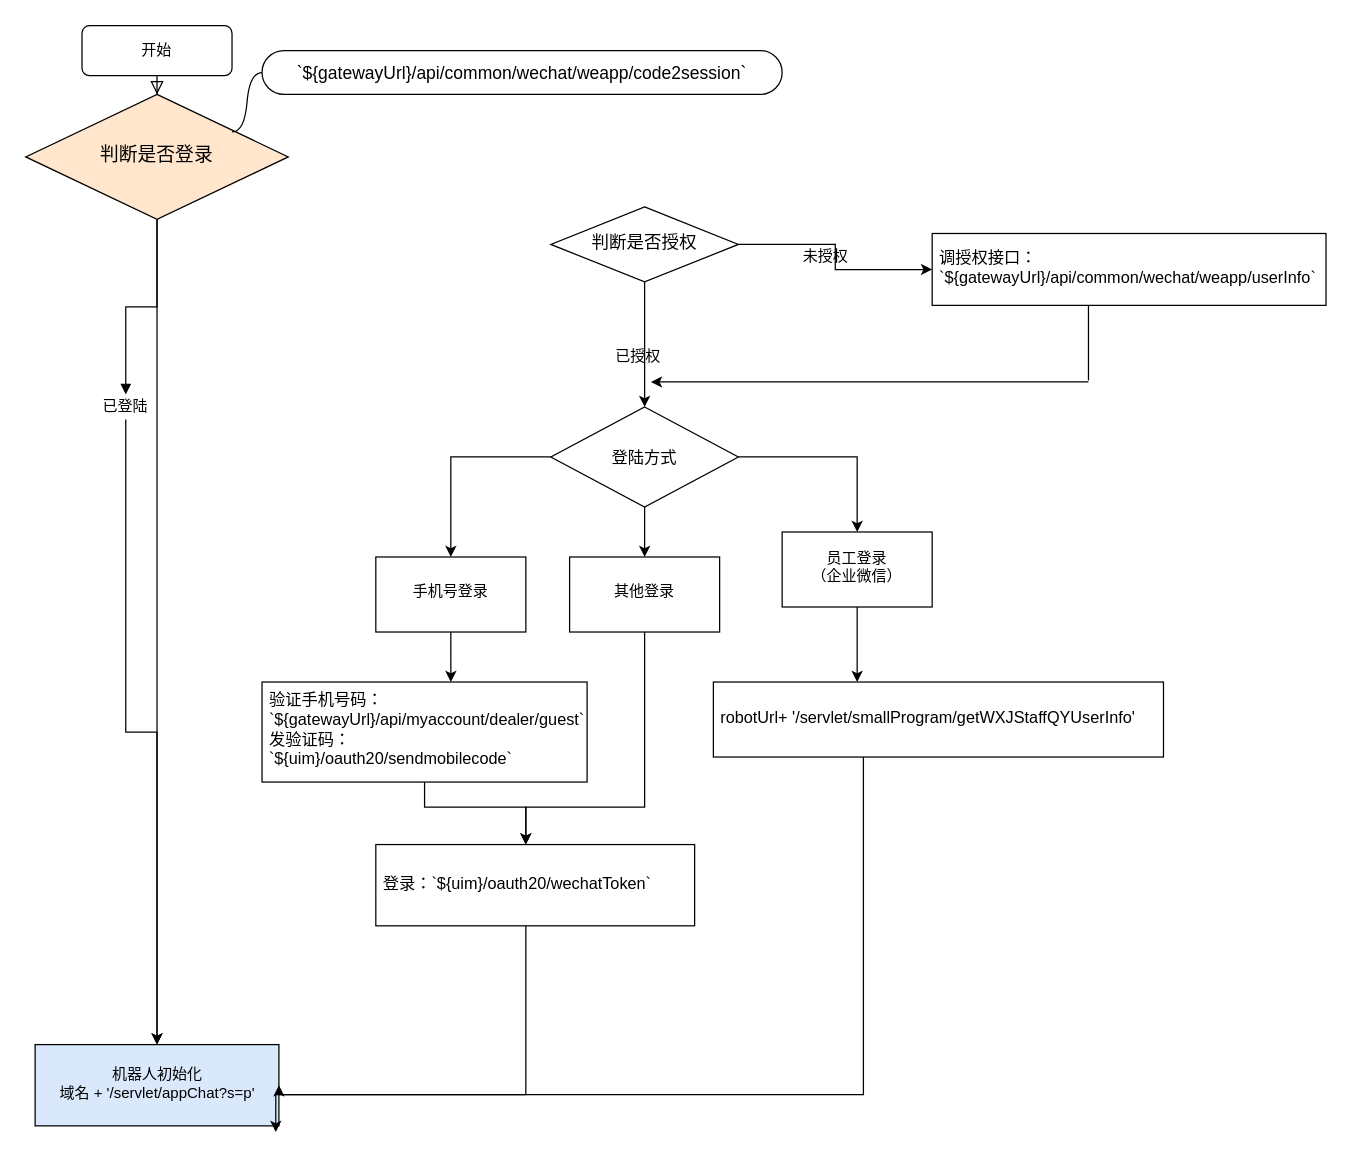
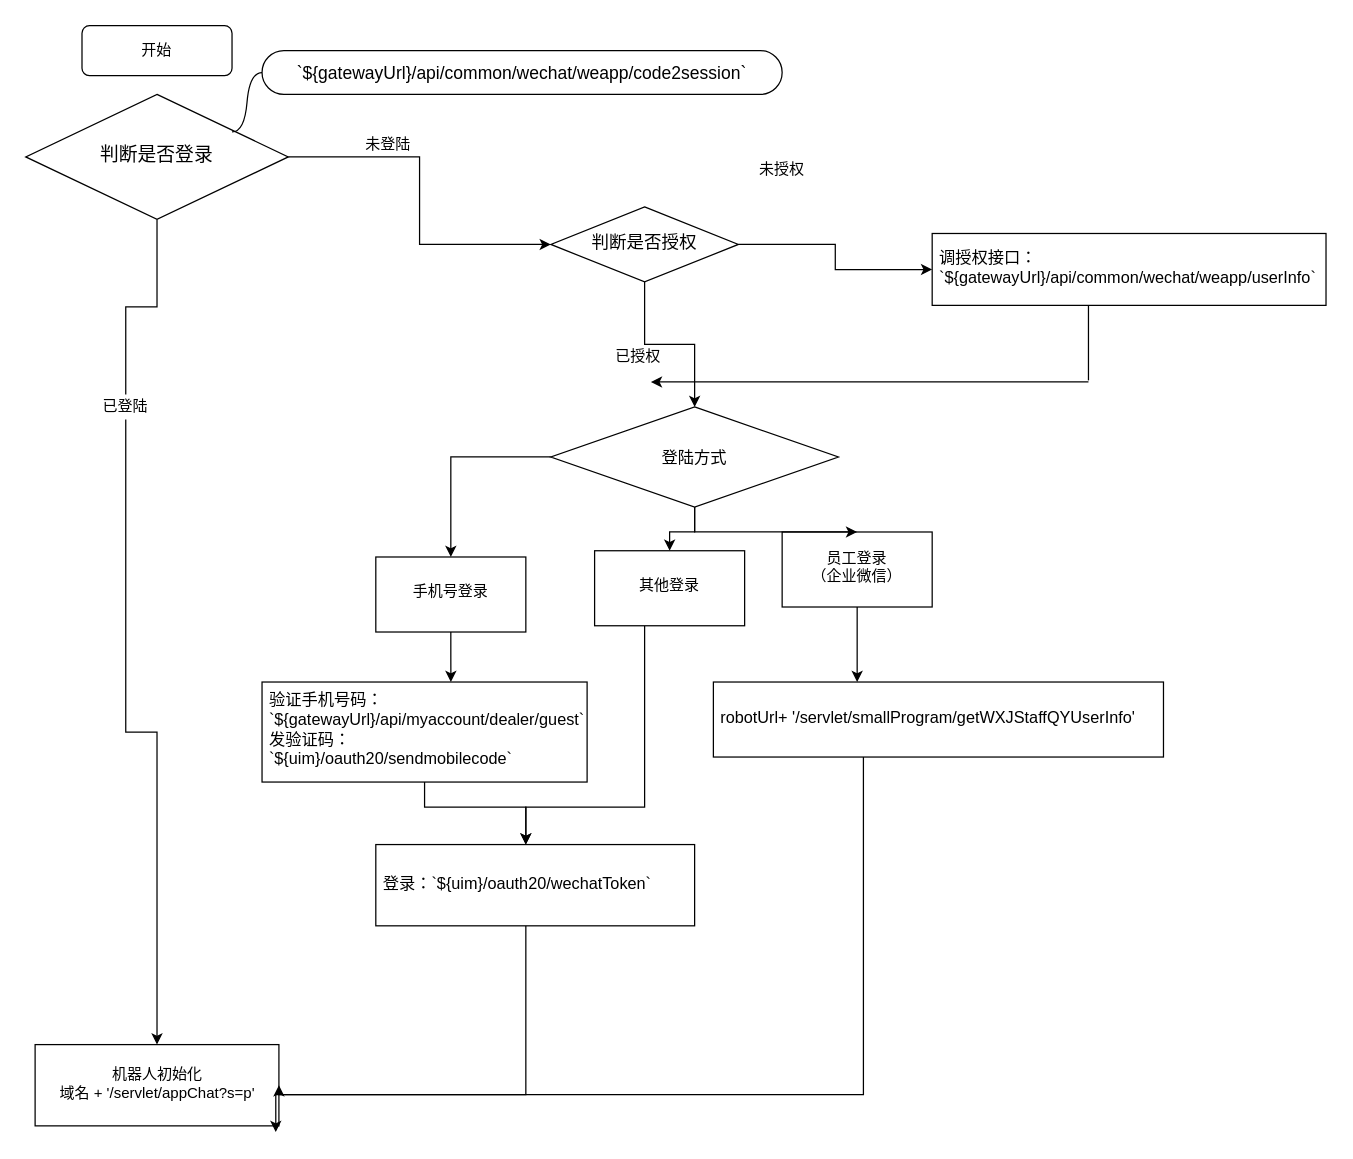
(157, 85) -> none
none -> (388, 144)
(157, 157) -> (157, 157)
(826, 257) -> (782, 169)
(126, 383) -> (126, 387)
(644, 457) -> (694, 457)
(157, 518) -> (419, 196)
(644, 594) -> (669, 588)
(157, 1085) -> (157, 1085)
